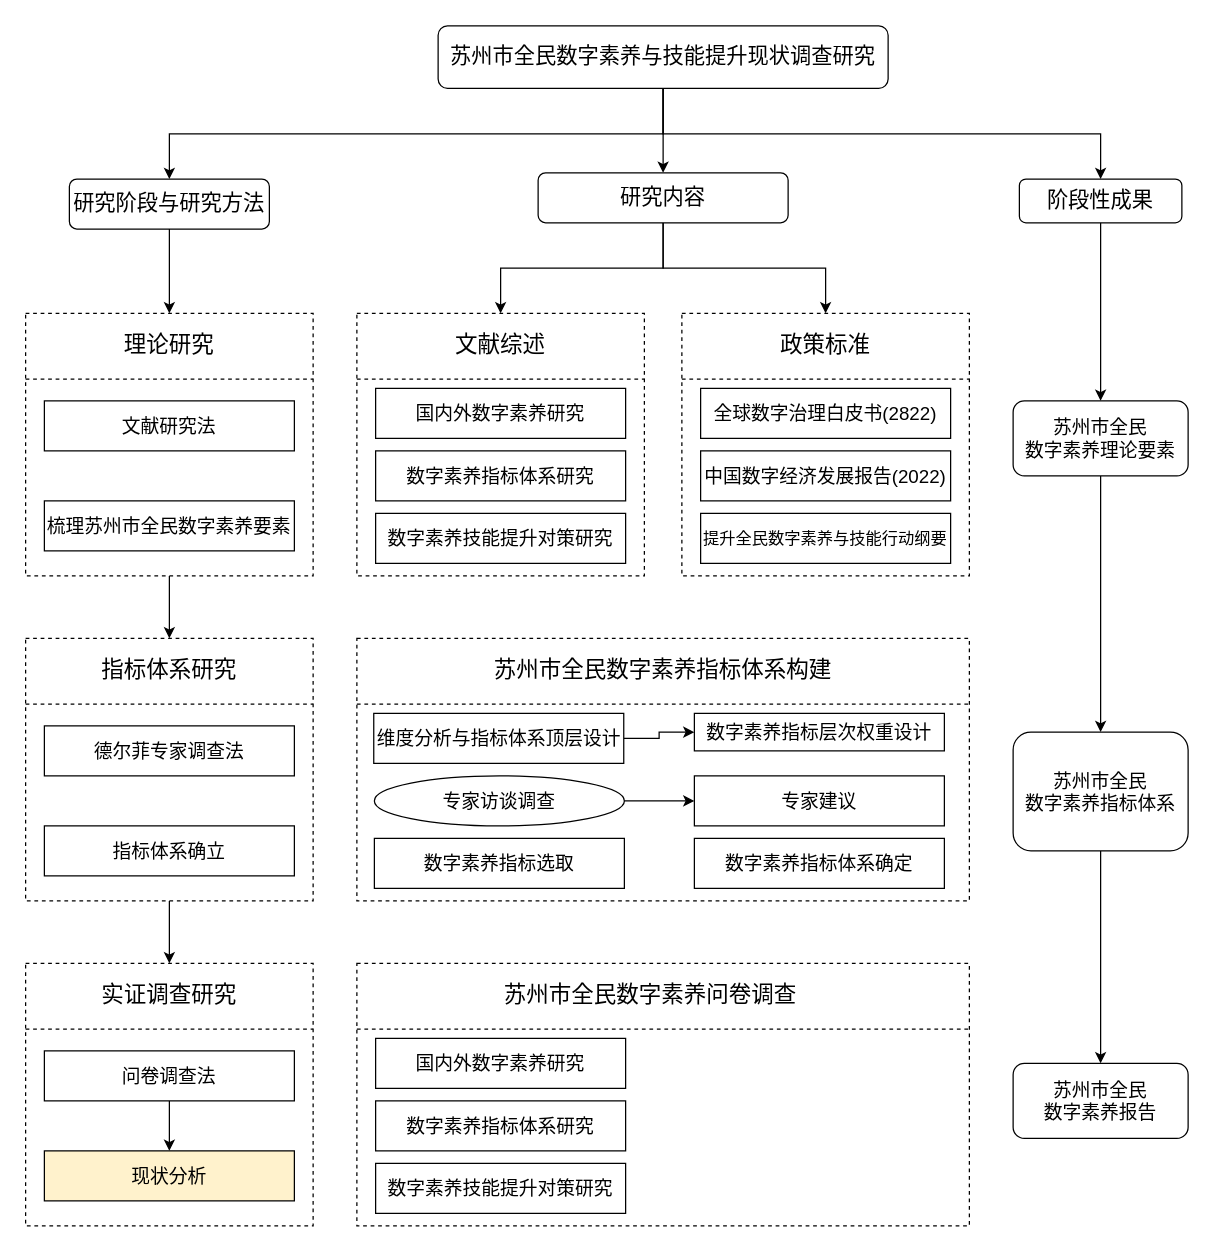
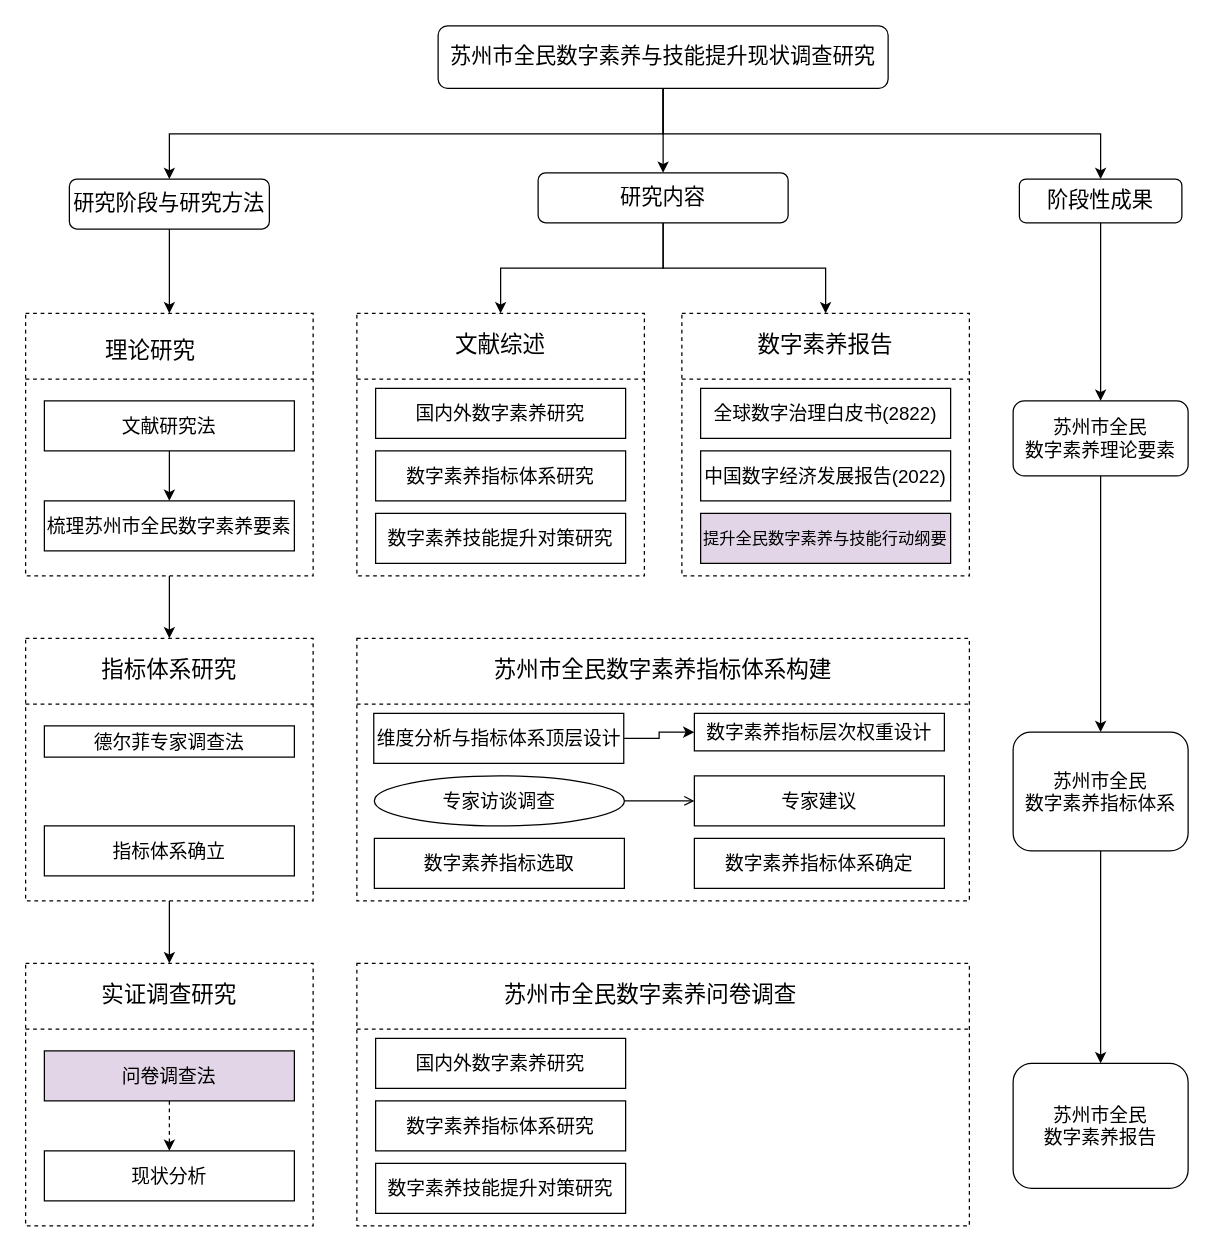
(169, 344) -> (151, 351)
(826, 344) -> (826, 344)
none -> (169, 472)
(826, 538) -> (826, 538)
(169, 751) -> (169, 741)
(684, 801) -> (686, 801)
(169, 1076) -> (169, 1076)
(1101, 1101) -> (1101, 1126)
(169, 1121) -> (169, 1121)
(169, 1176) -> (169, 1176)
